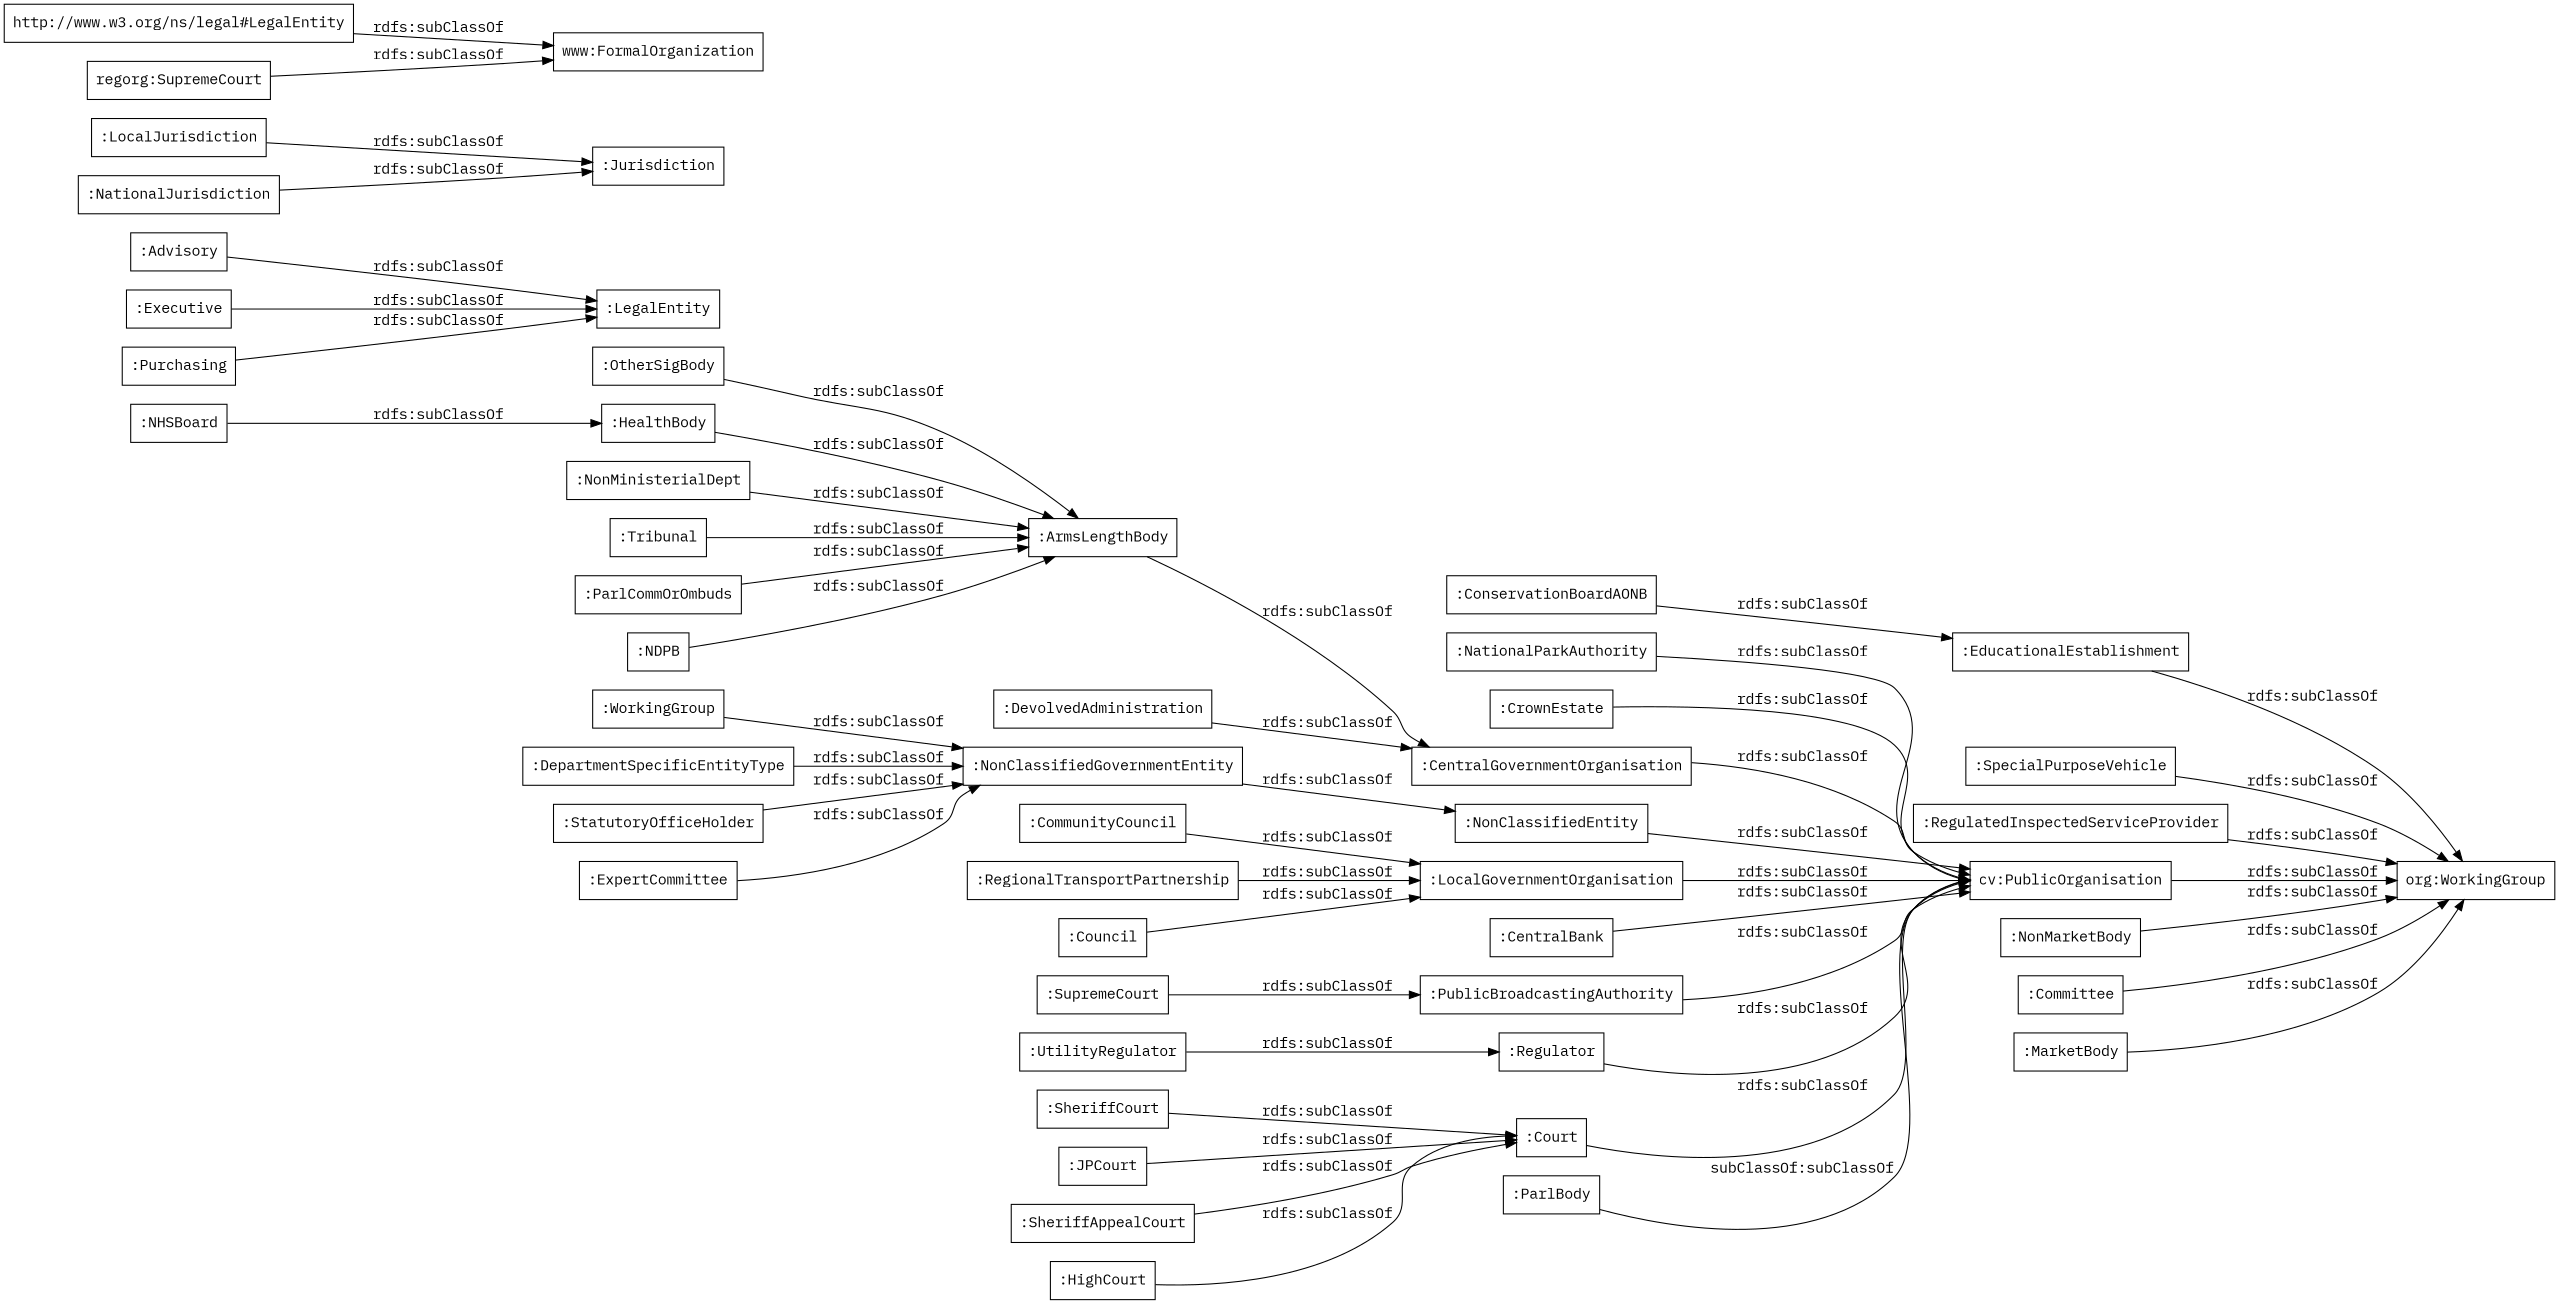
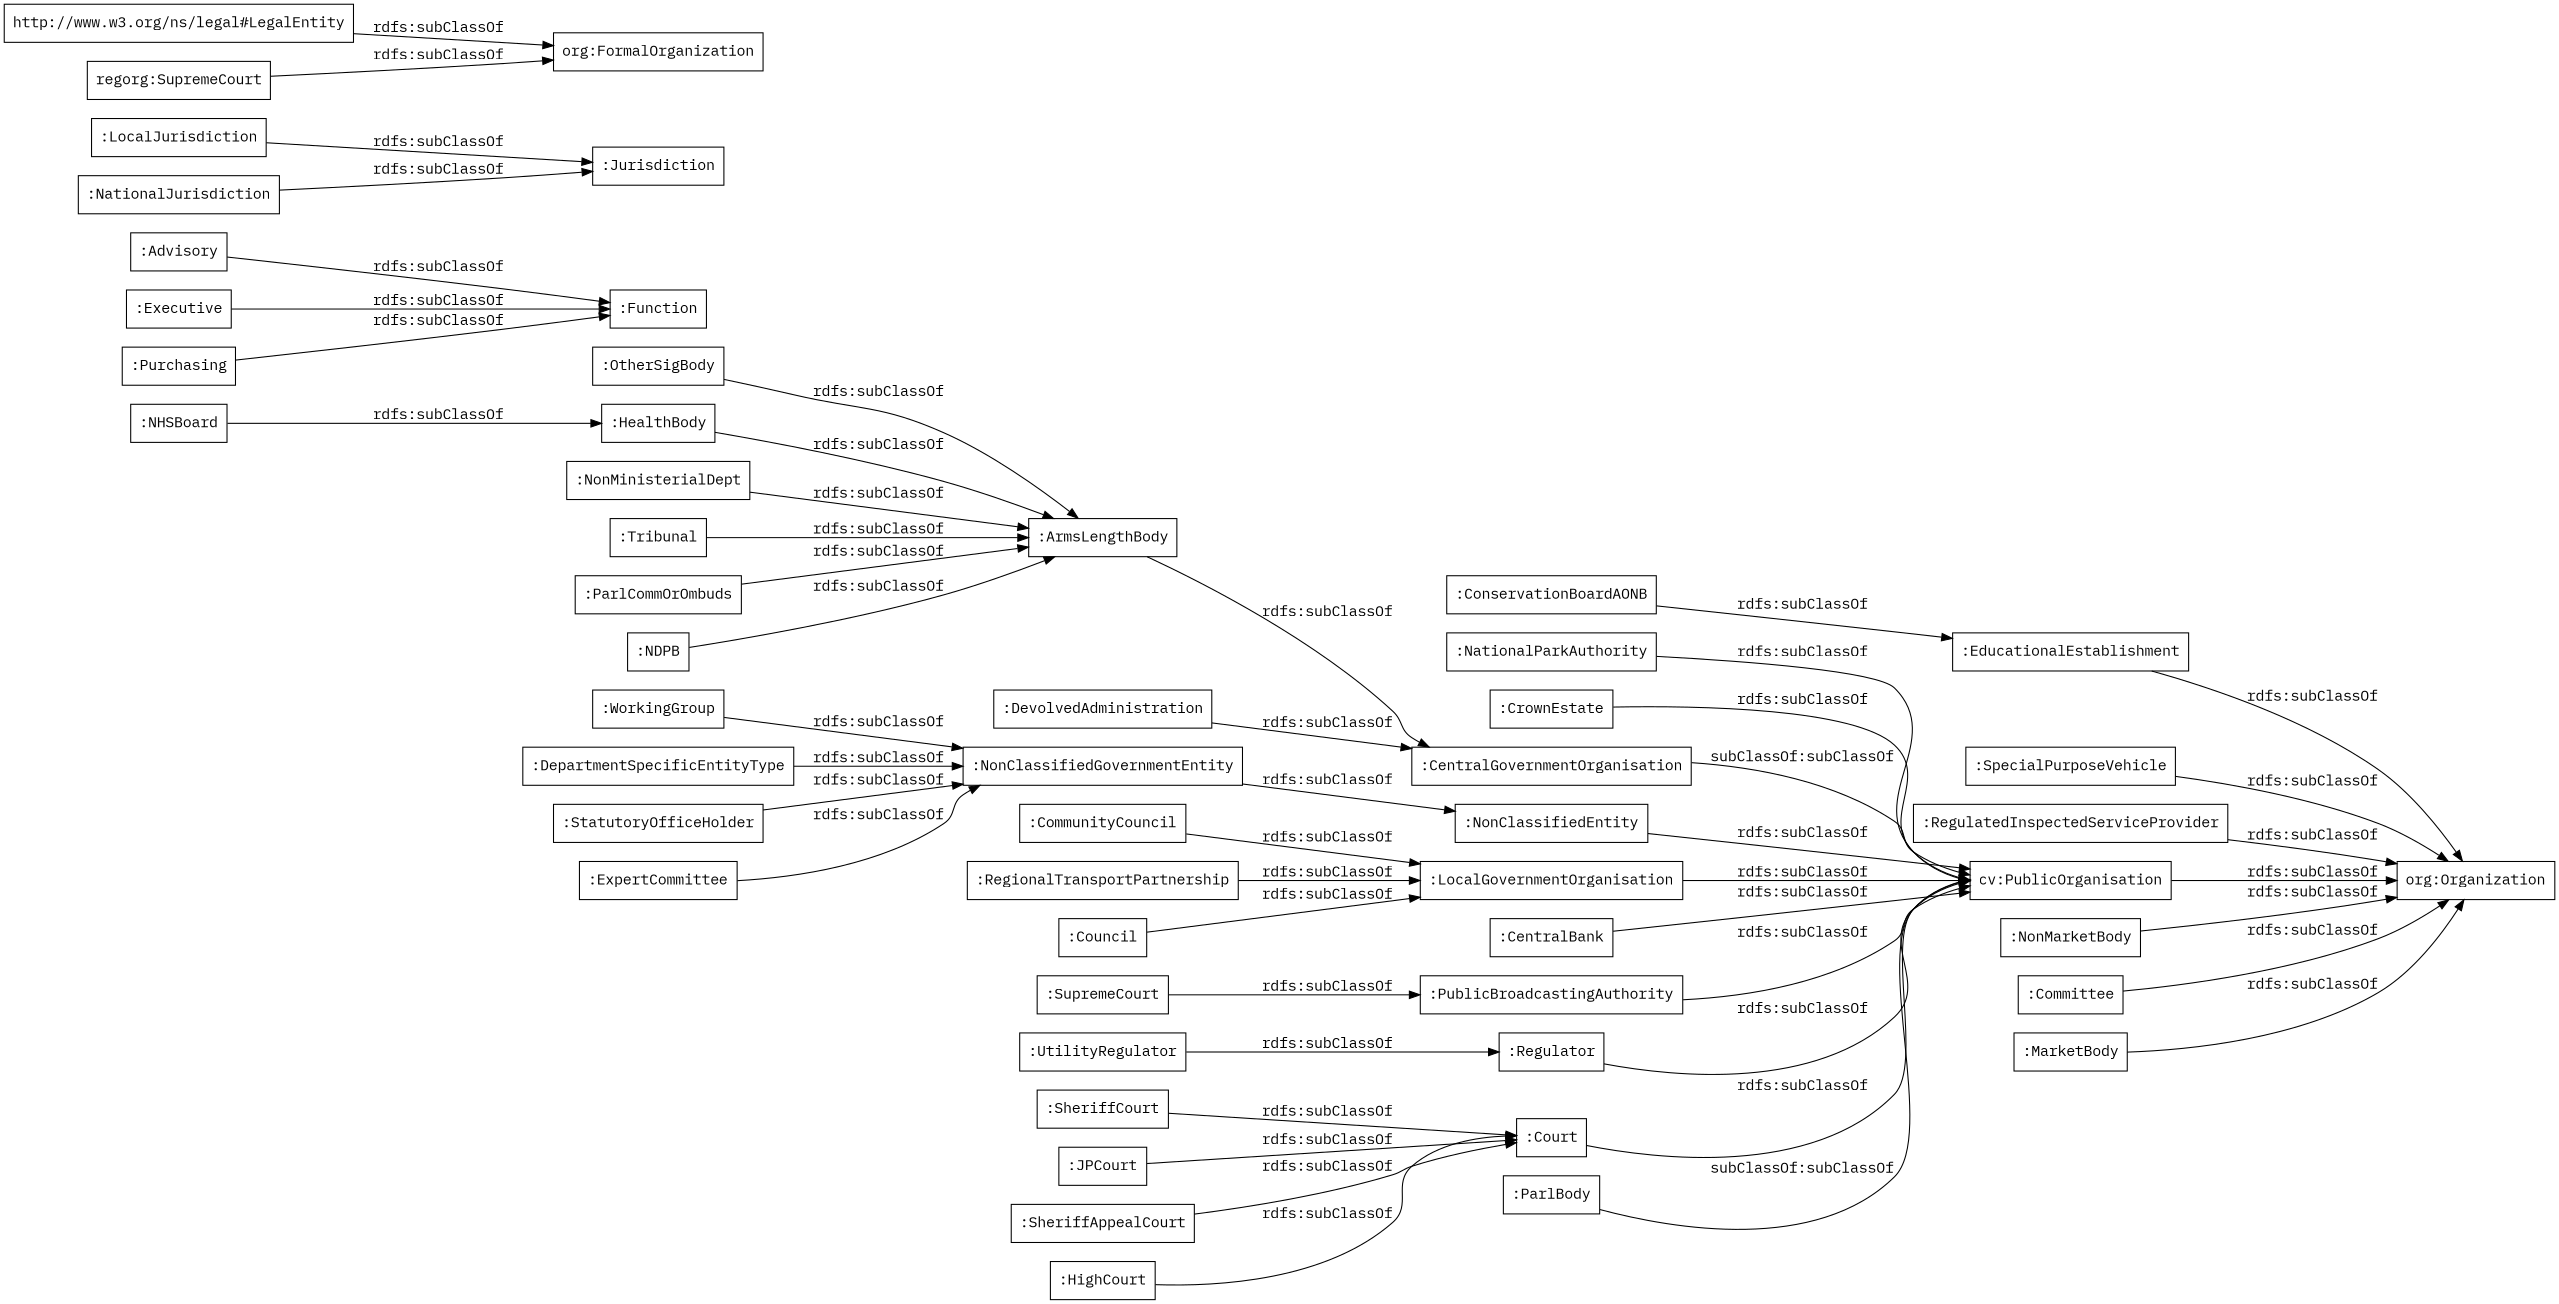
(658, 52) -> (658, 52)
(658, 309) -> (658, 309)
(1802, 757) -> (1802, 757)
(2476, 881) -> (2476, 881)
